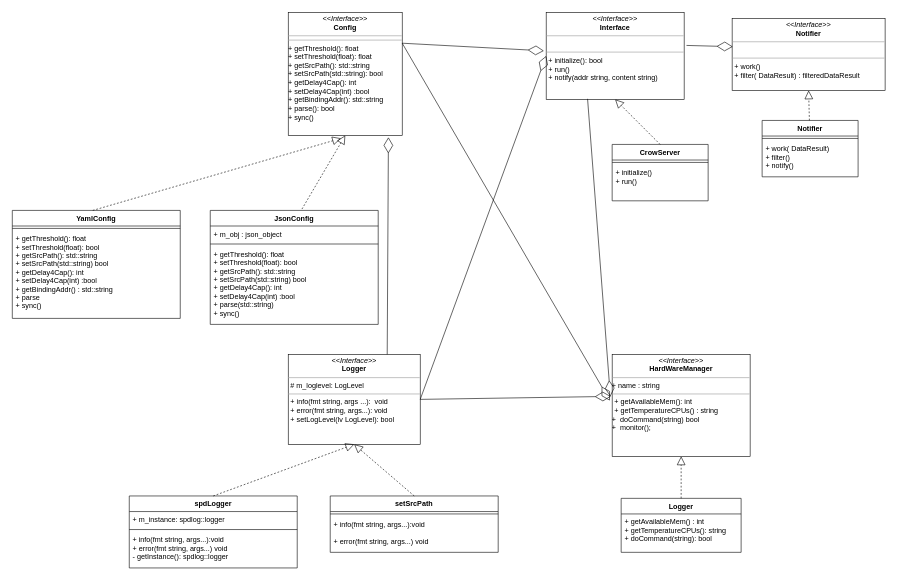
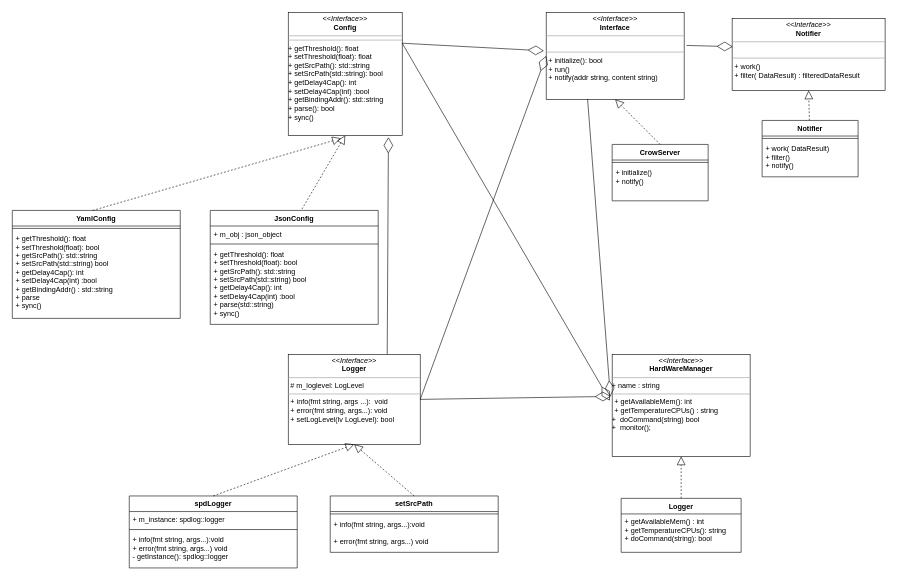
(638, 173) -> (638, 173)
